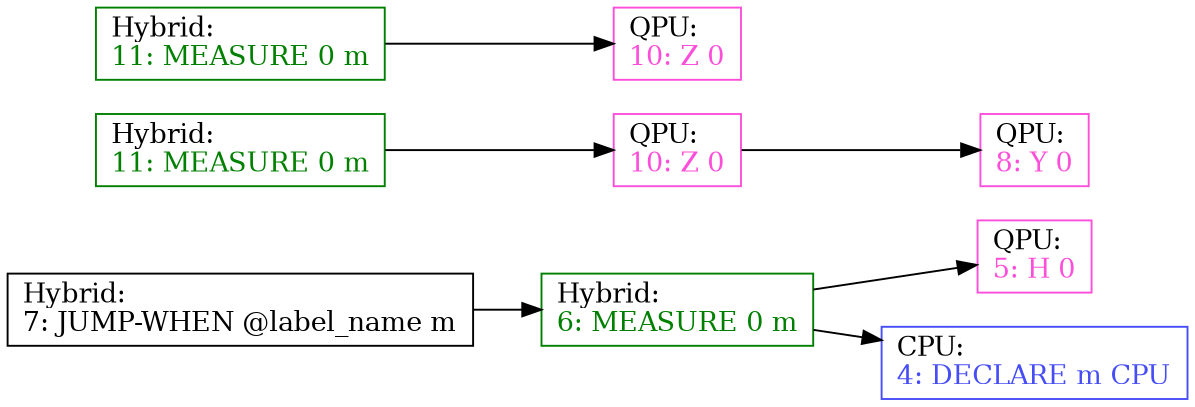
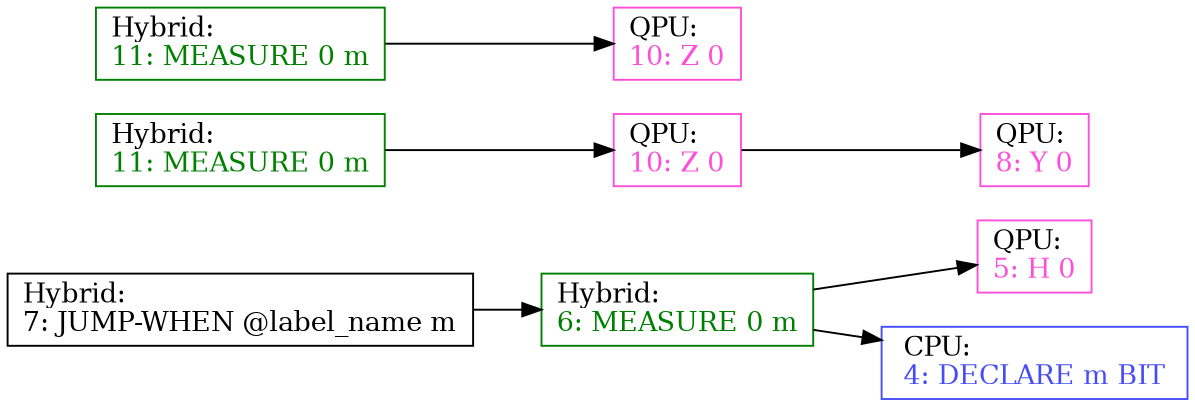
(1035, 376) -> (1035, 376)
